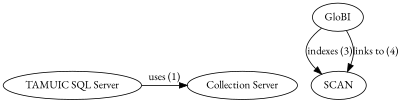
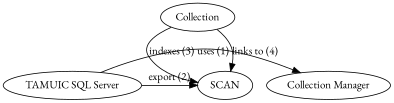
(338, 17) -> (198, 17)
none -> (166, 85)
(242, 85) -> (329, 85)
